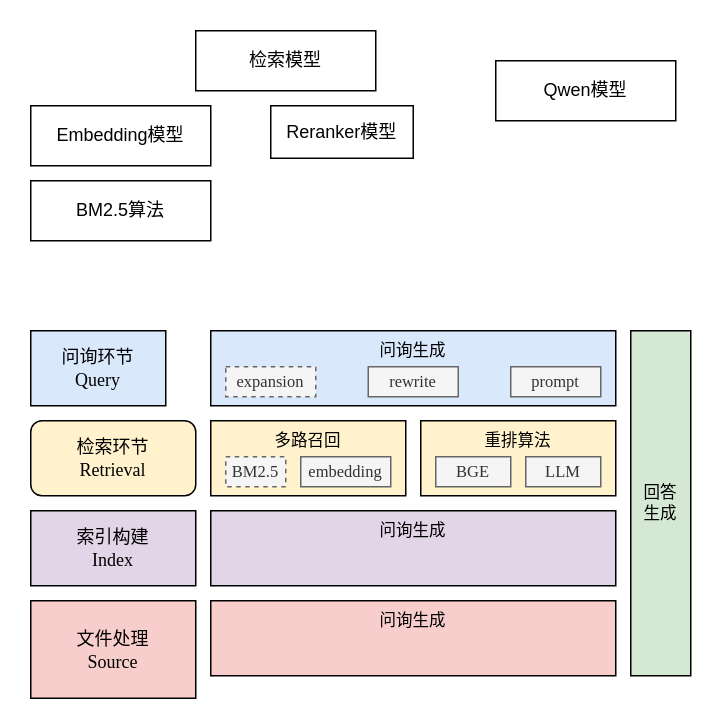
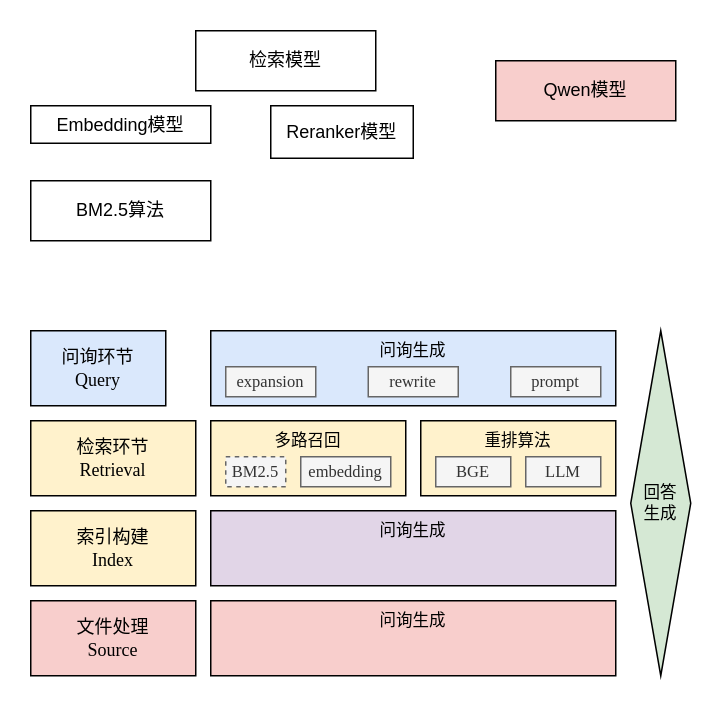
(586, 91) -> (586, 91)
(121, 136) -> (121, 125)
(271, 382) -> (271, 382)
(113, 458) -> (113, 458)
(661, 503) -> (661, 503)
(113, 548) -> (113, 548)
(113, 650) -> (113, 638)
